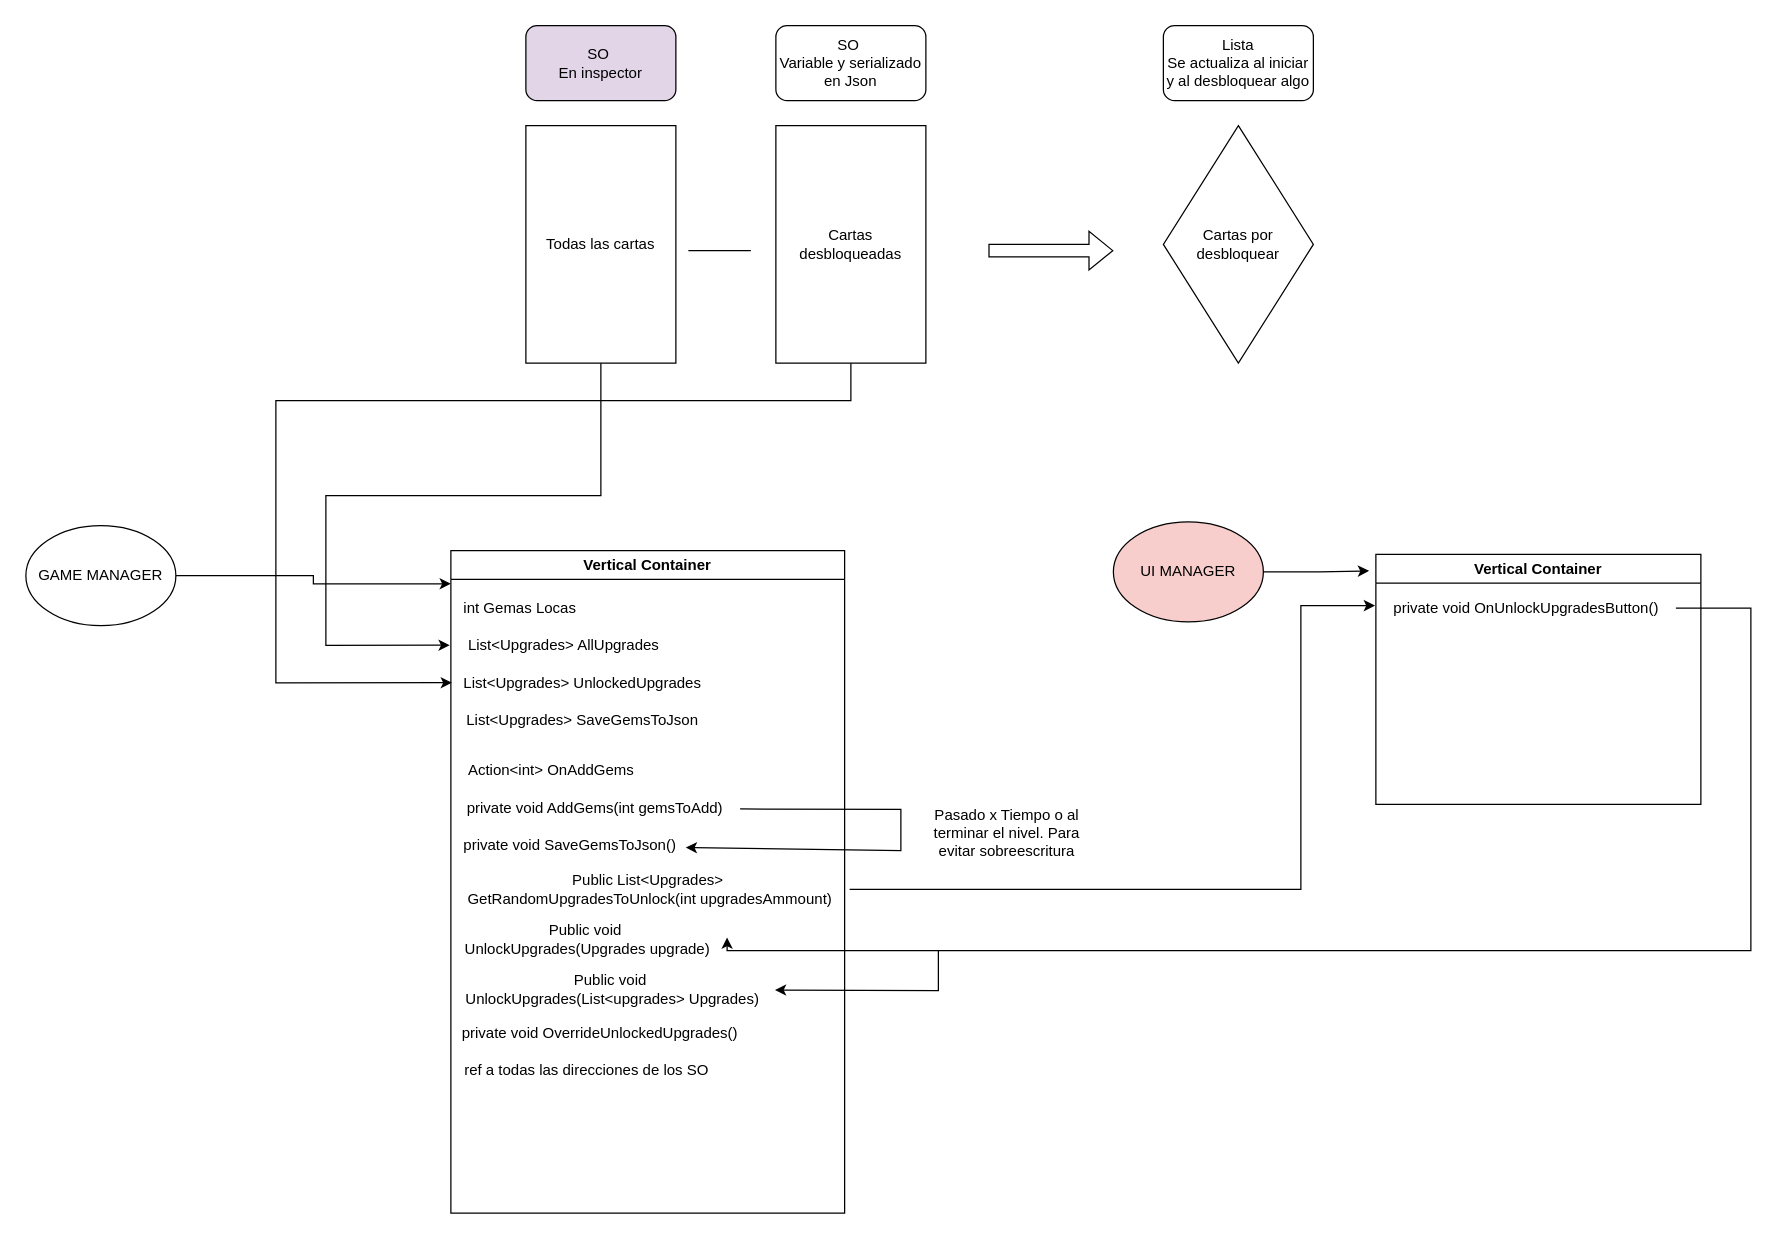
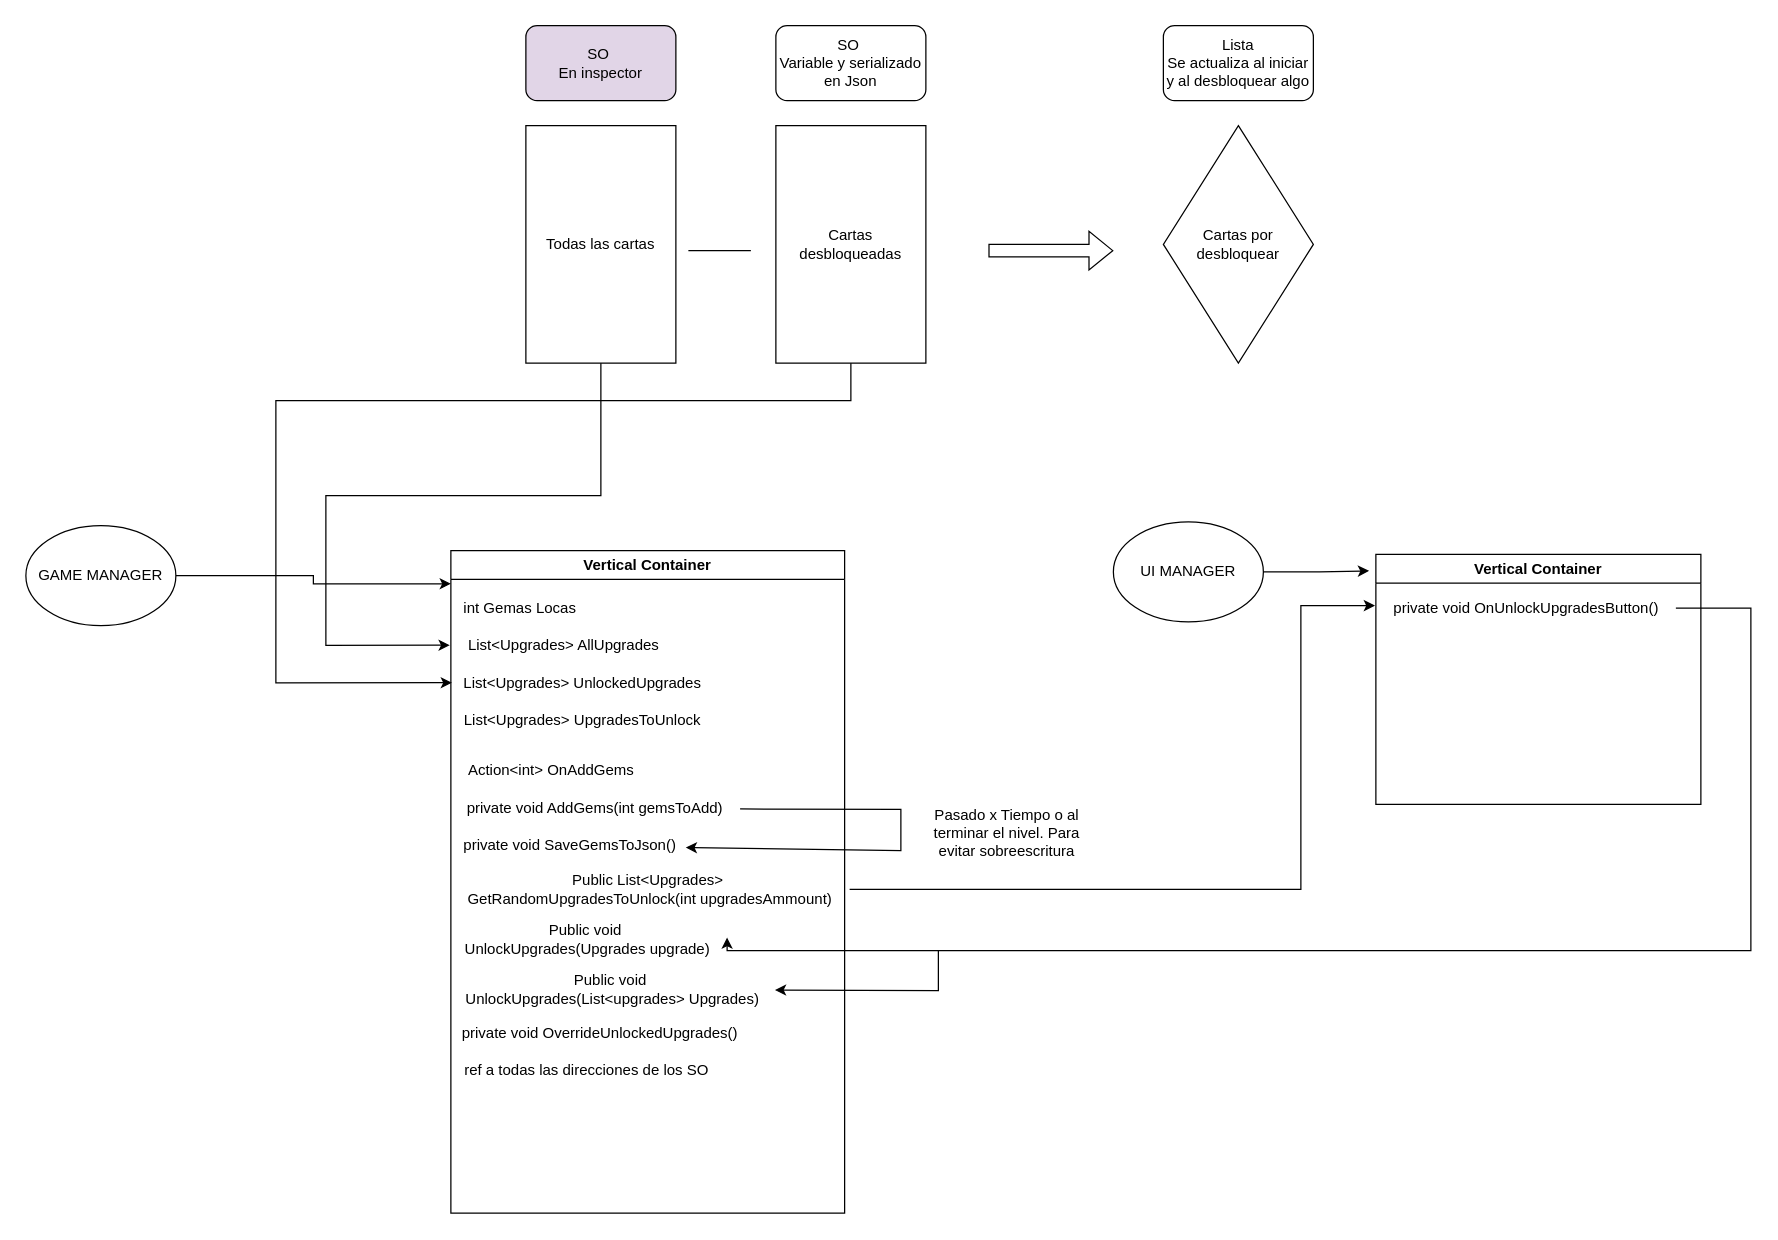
(1188, 572) -> (1188, 572)
(583, 721) -> (583, 721)
